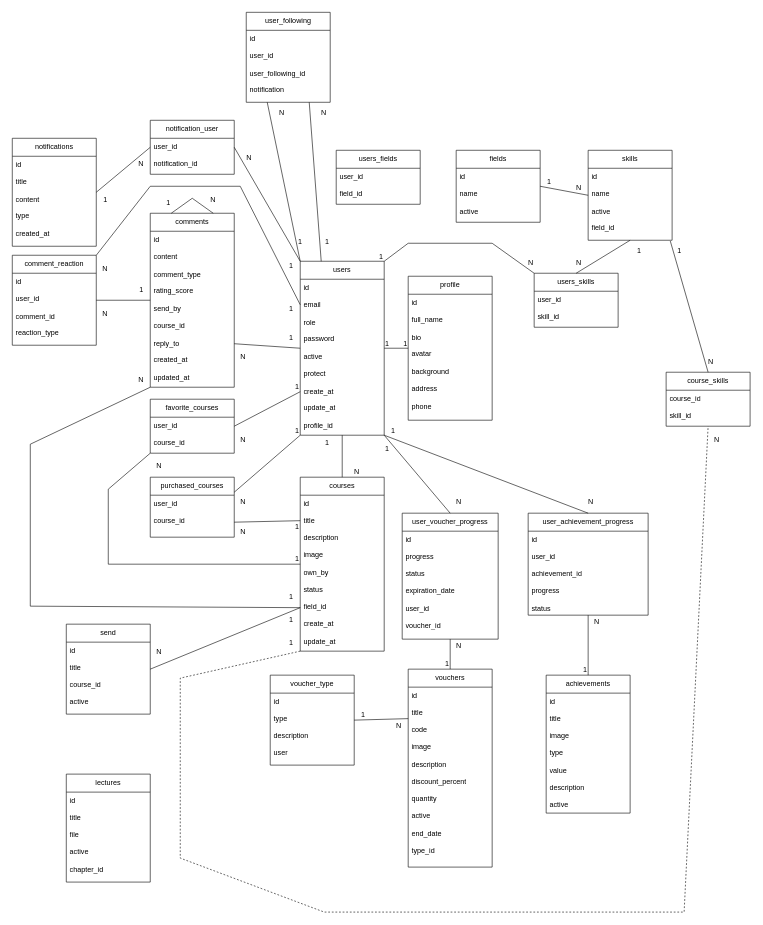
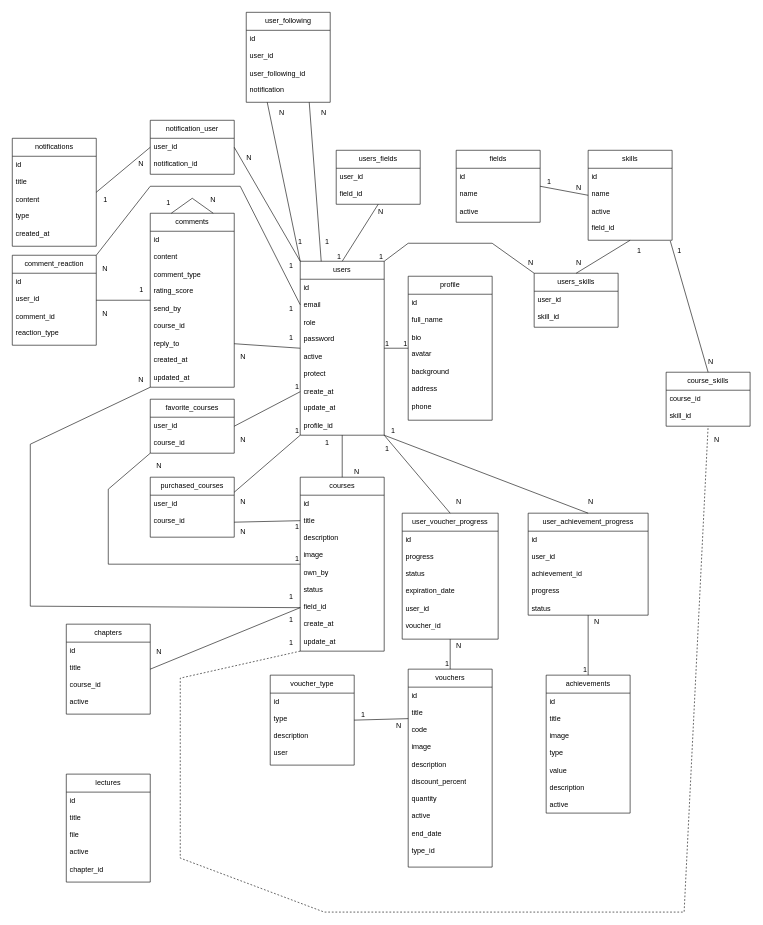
none -> (359, 234)
(108, 633) -> (108, 633)
